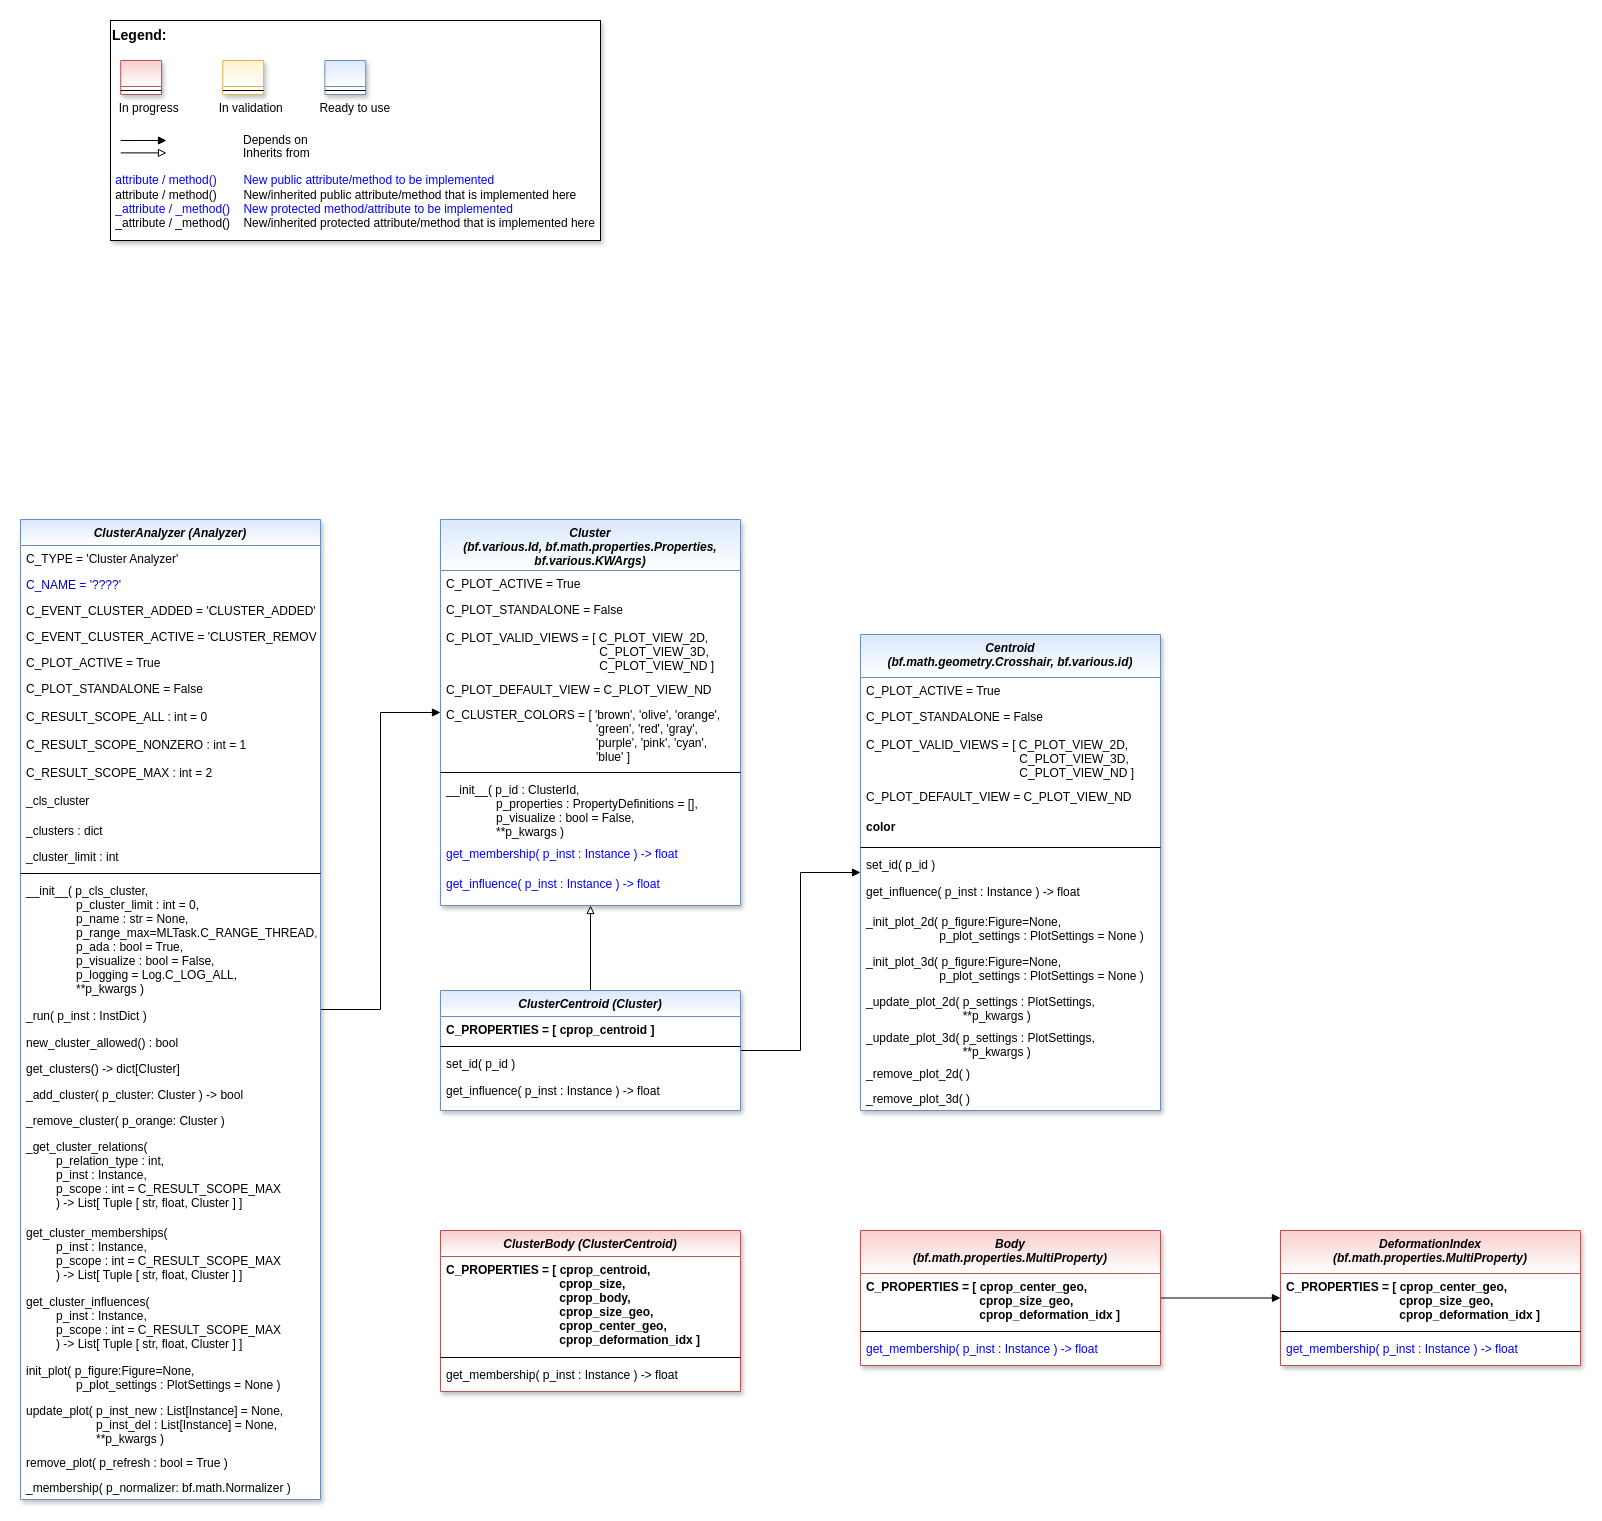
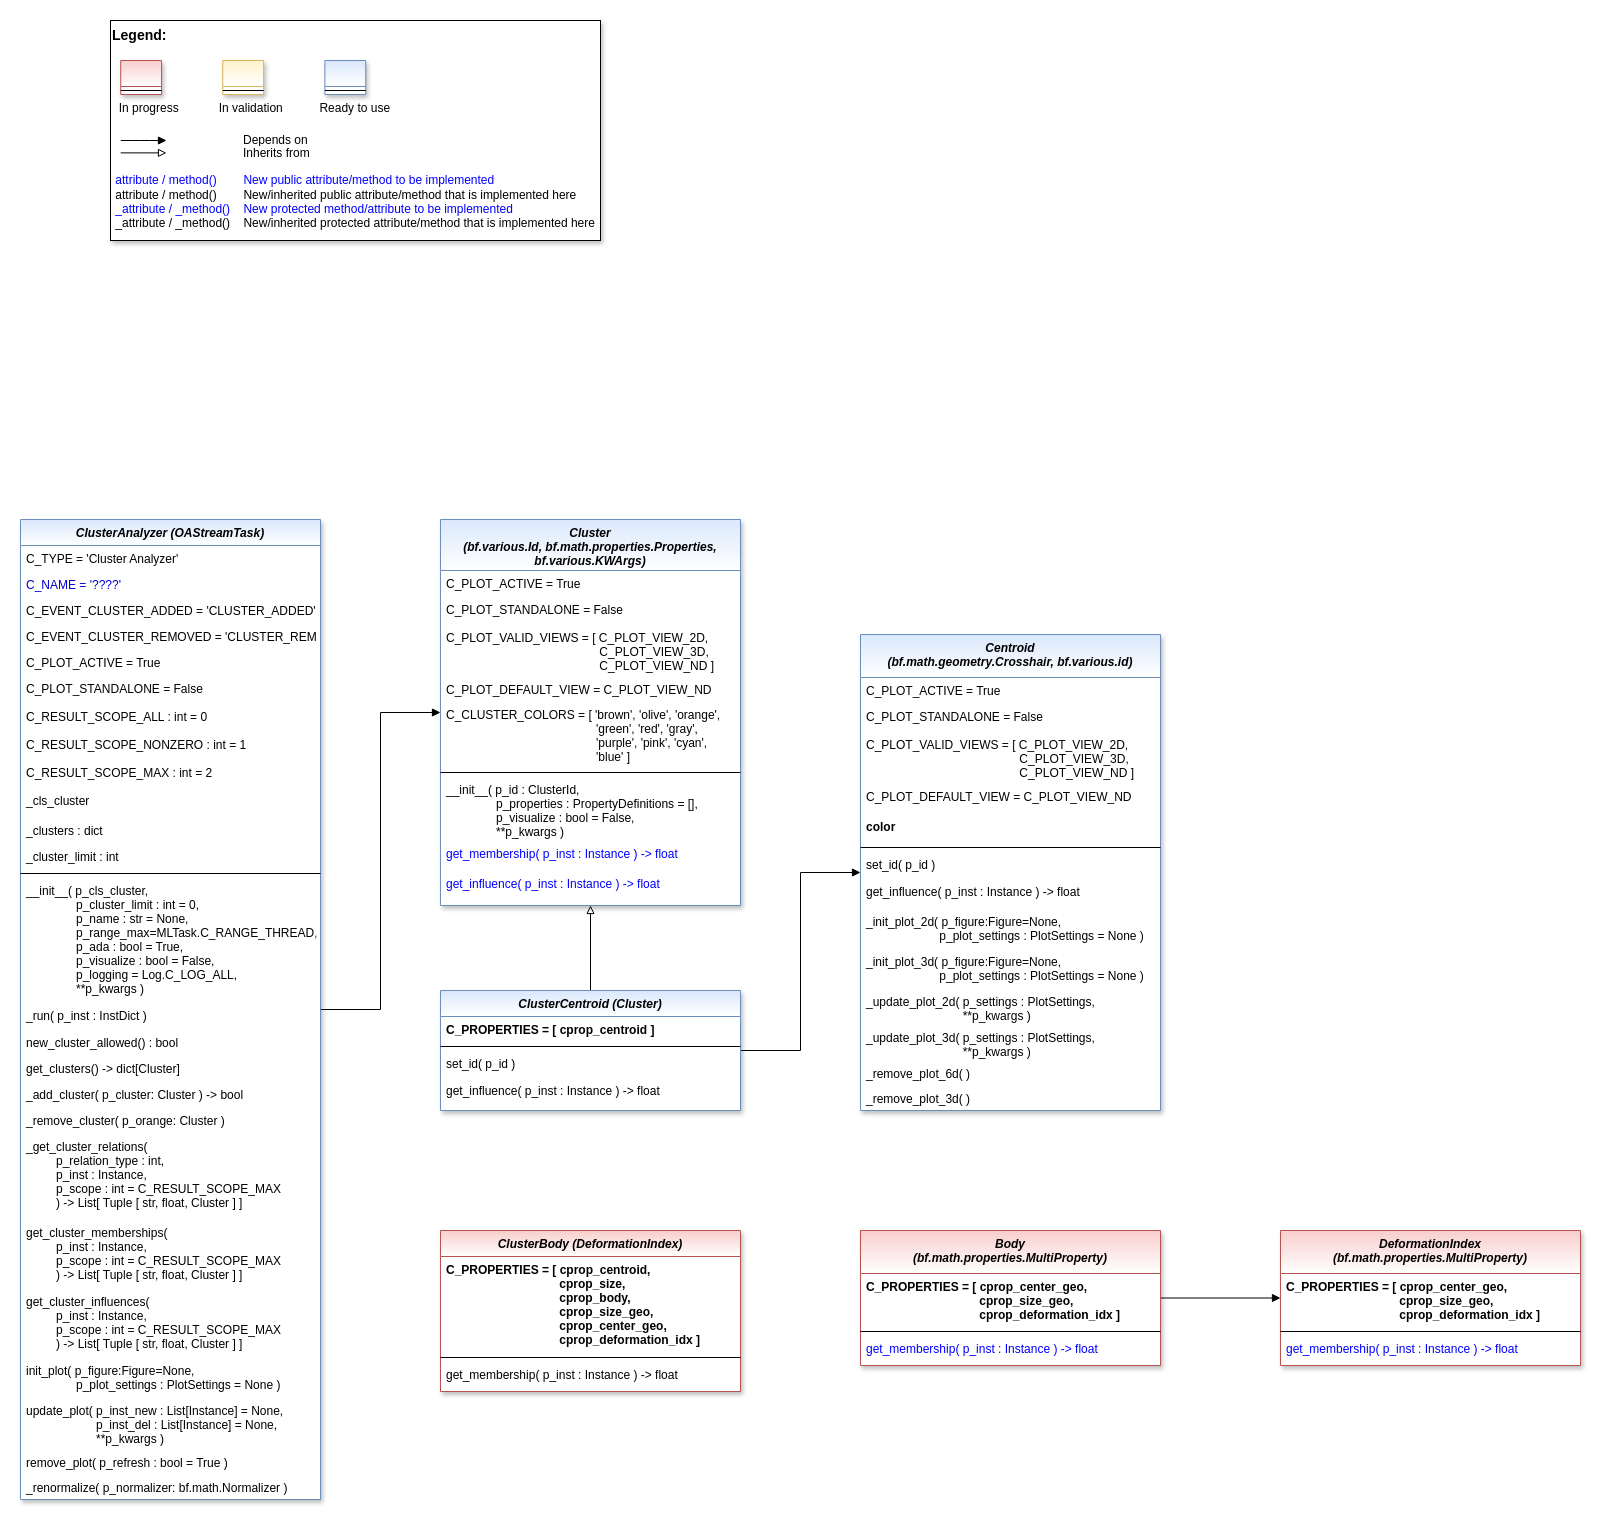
(170, 533) -> (170, 533)
(161, 637) -> (164, 637)
(923, 1074) -> (923, 1074)
(590, 1244) -> (590, 1244)
(167, 1488) -> (169, 1488)
